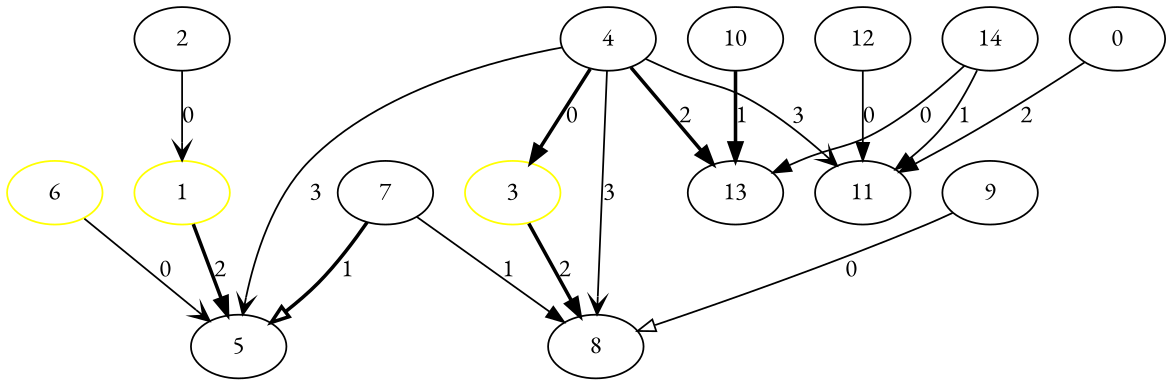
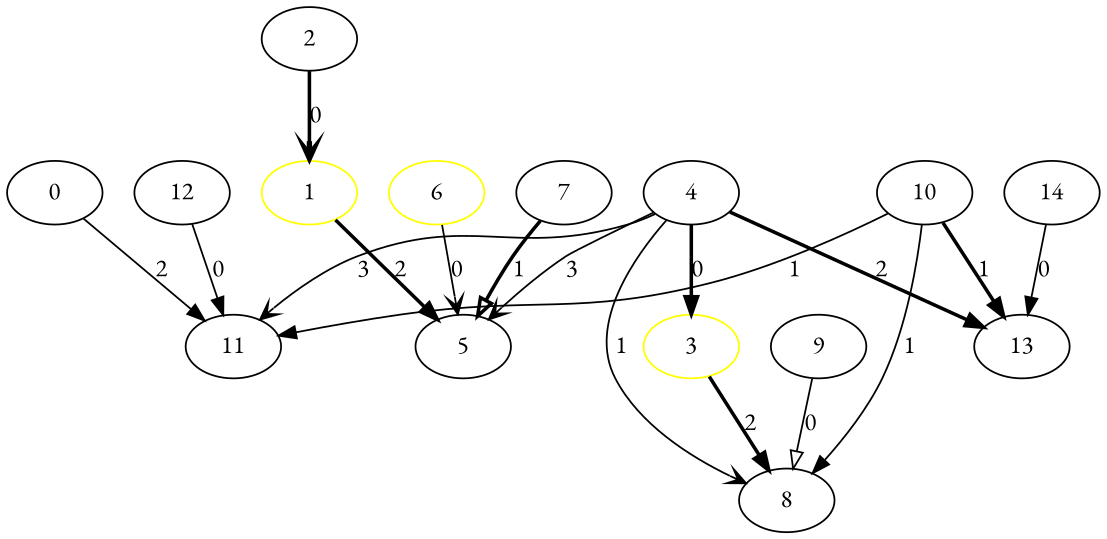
(182, 107) -> (309, 107)
(949, 118) -> (598, 302)
(609, 193) -> (621, 347)
(483, 264) -> (894, 351)
